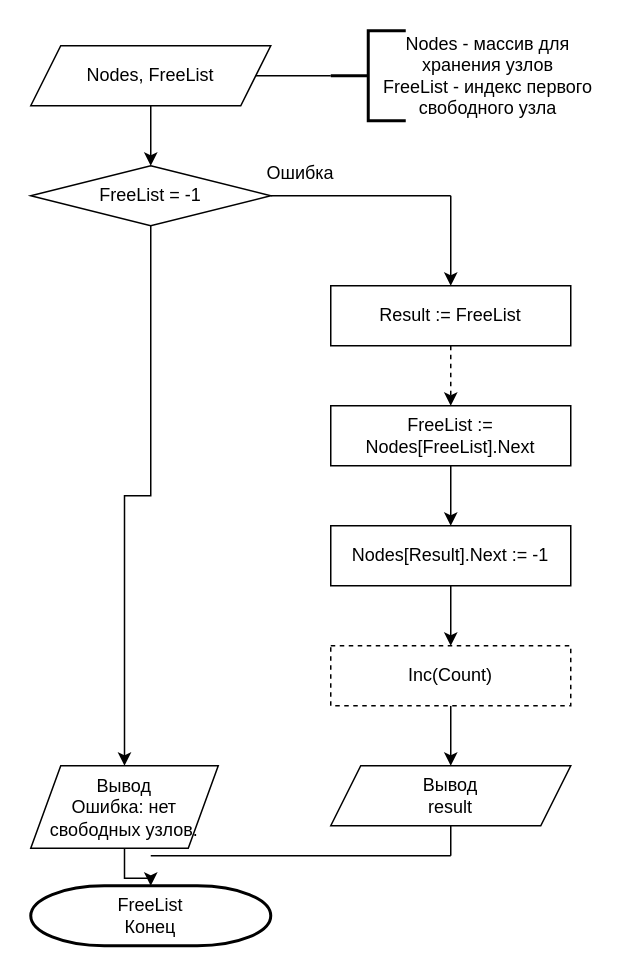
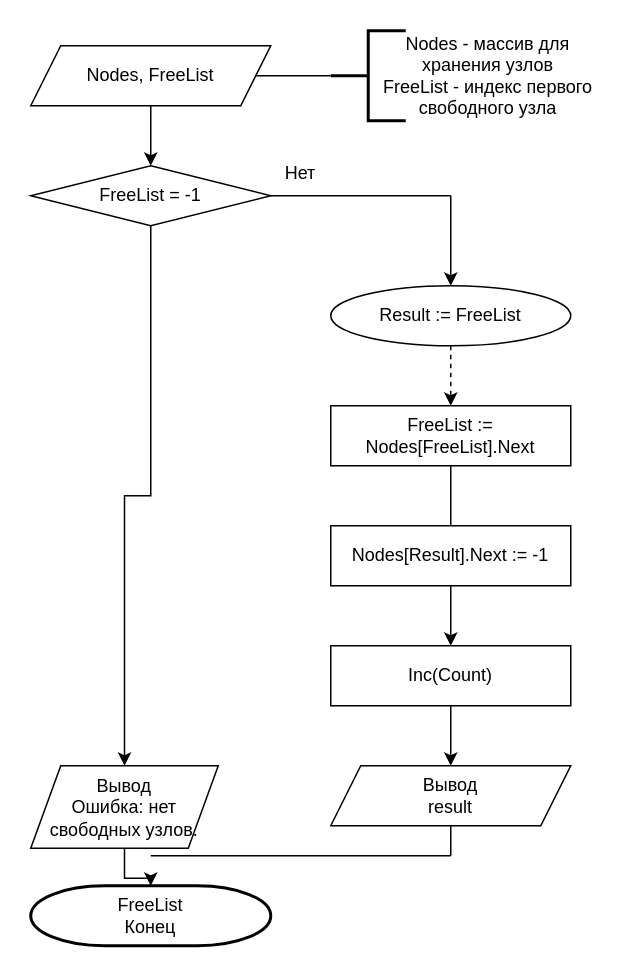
(301, 173) -> (301, 173)
(451, 316) -> (451, 316)
(451, 514) -> (451, 518)
(451, 676) -> (451, 676)
